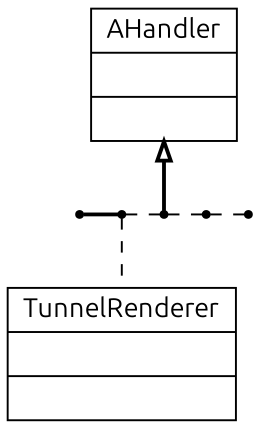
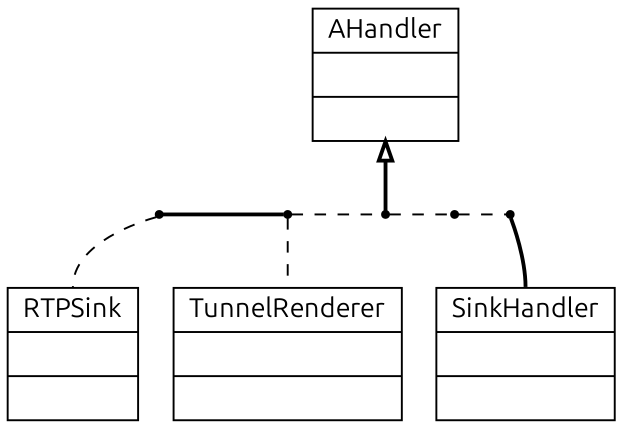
none -> (73, 354)
none -> (526, 354)
